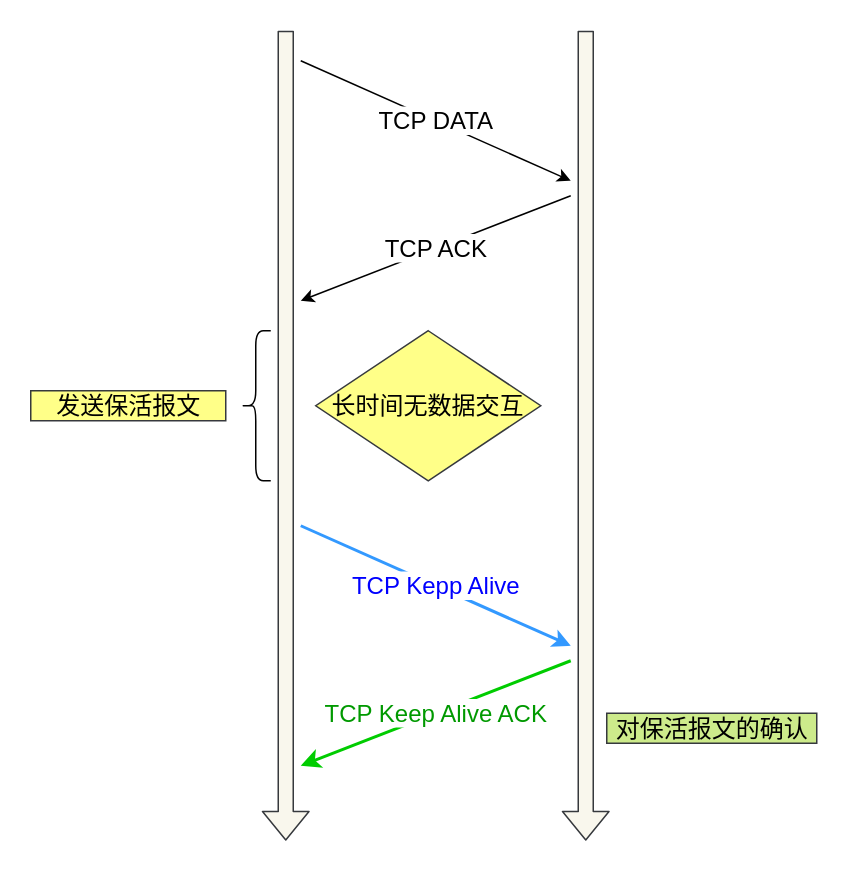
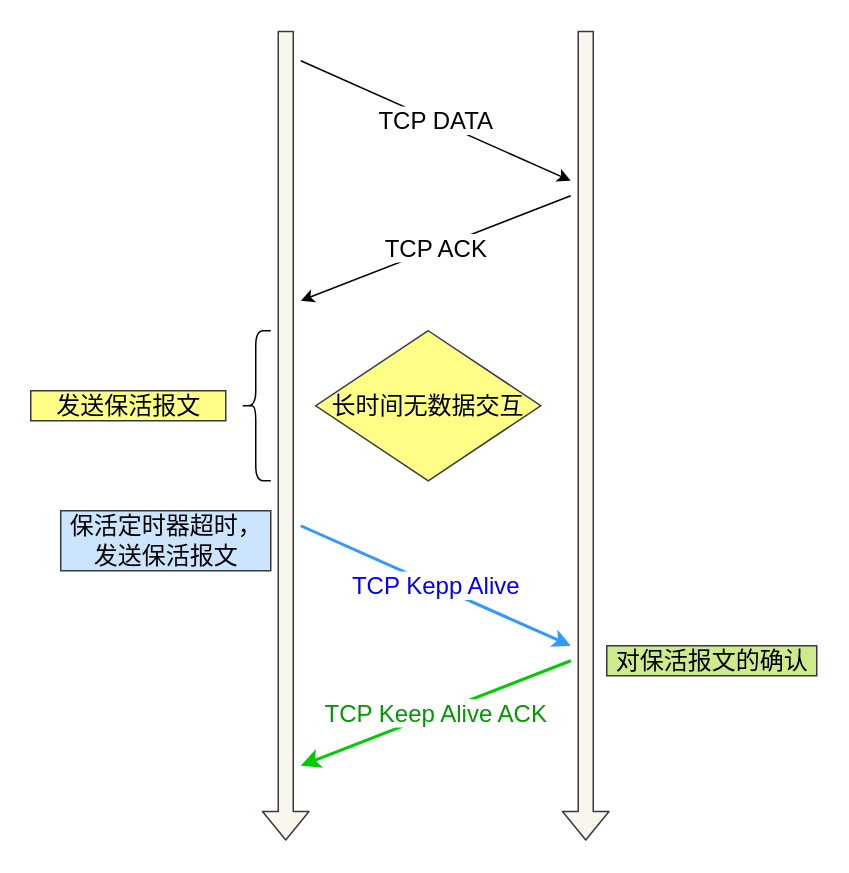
none -> (166, 541)
(712, 728) -> (712, 661)
